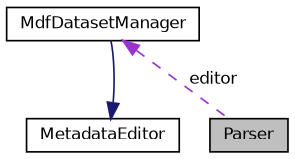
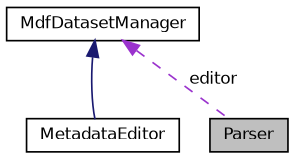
(114, 71) -> (92, 88)
